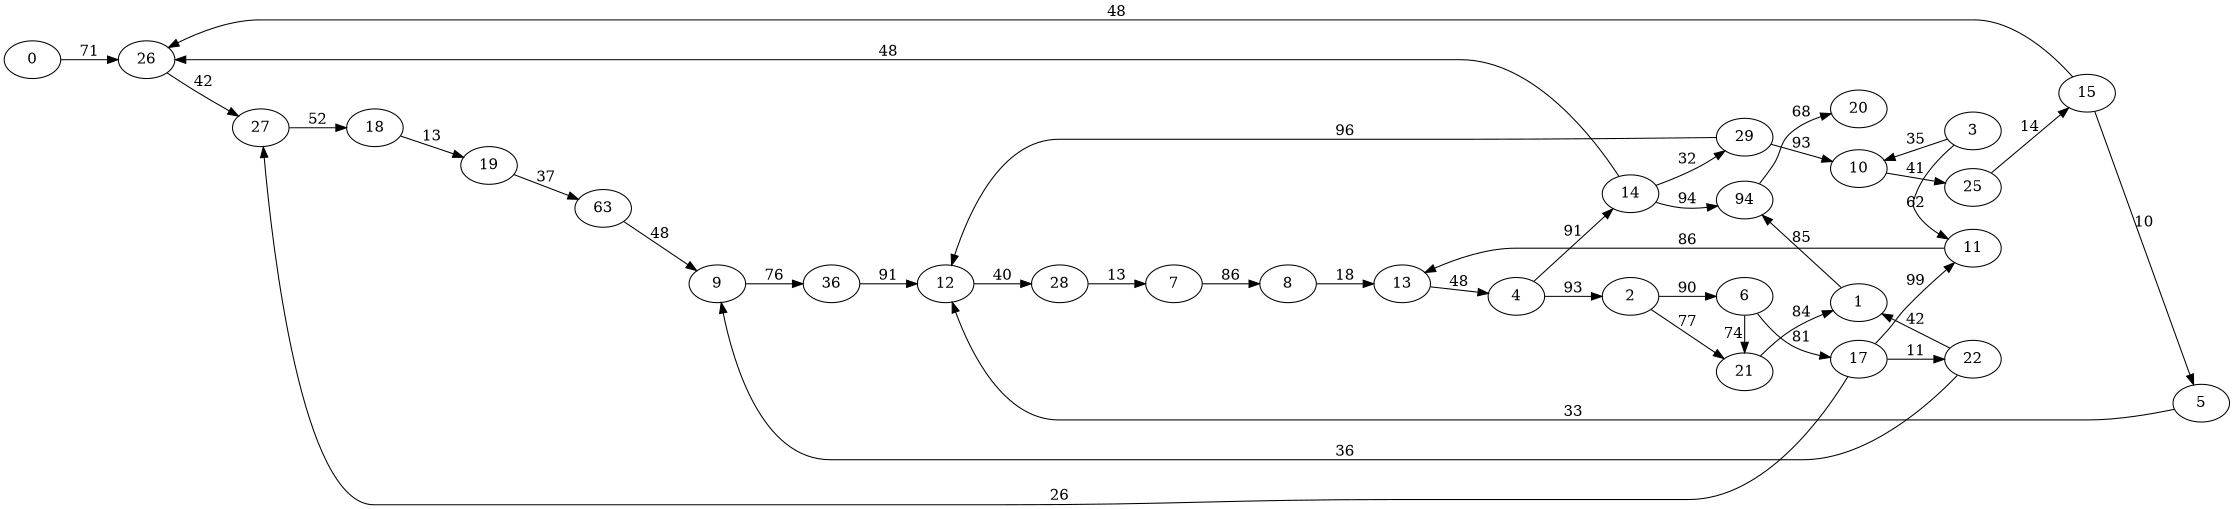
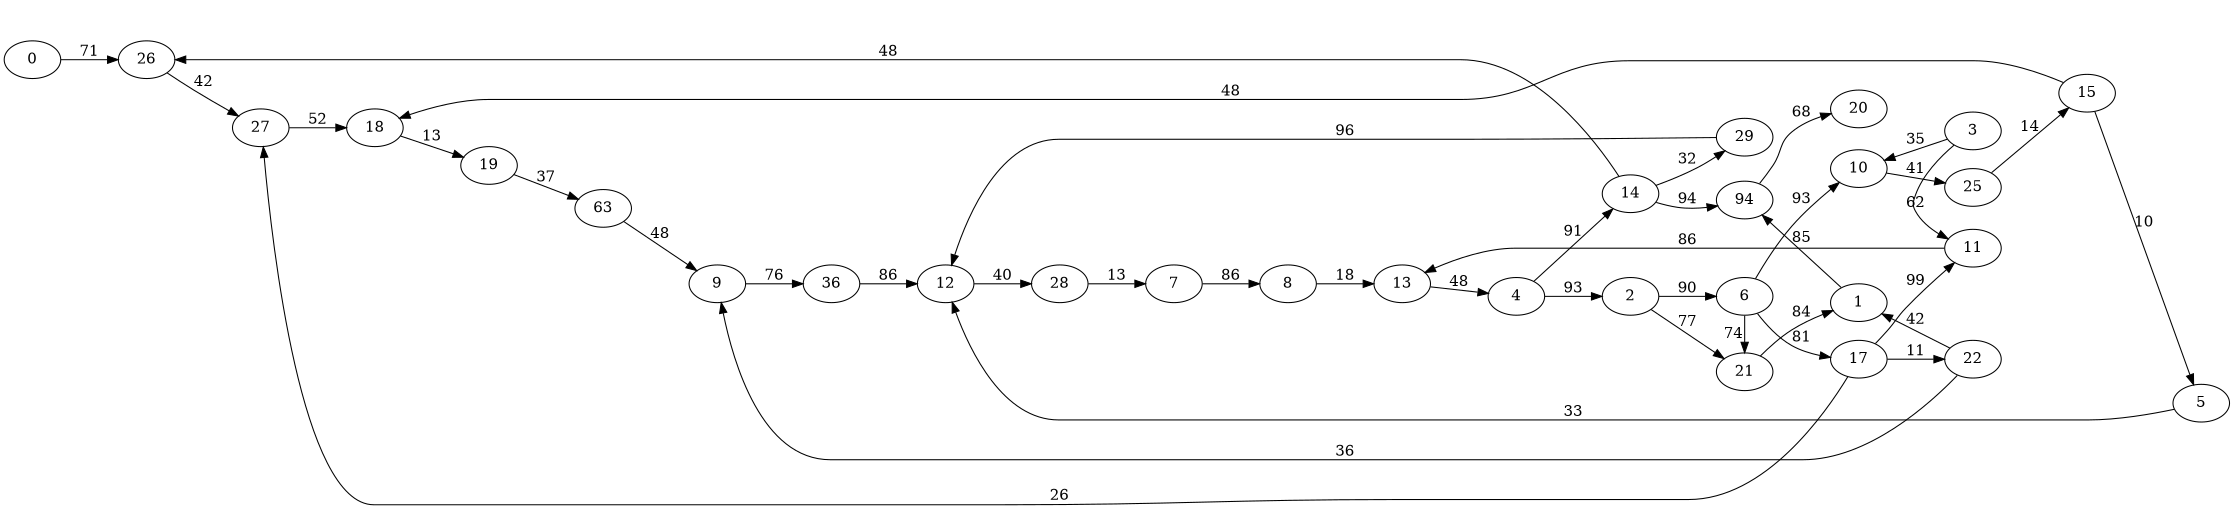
(1133, 20) -> (1240, 99)
(1797, 151) -> (1789, 230)
(889, 276) -> (889, 276)
